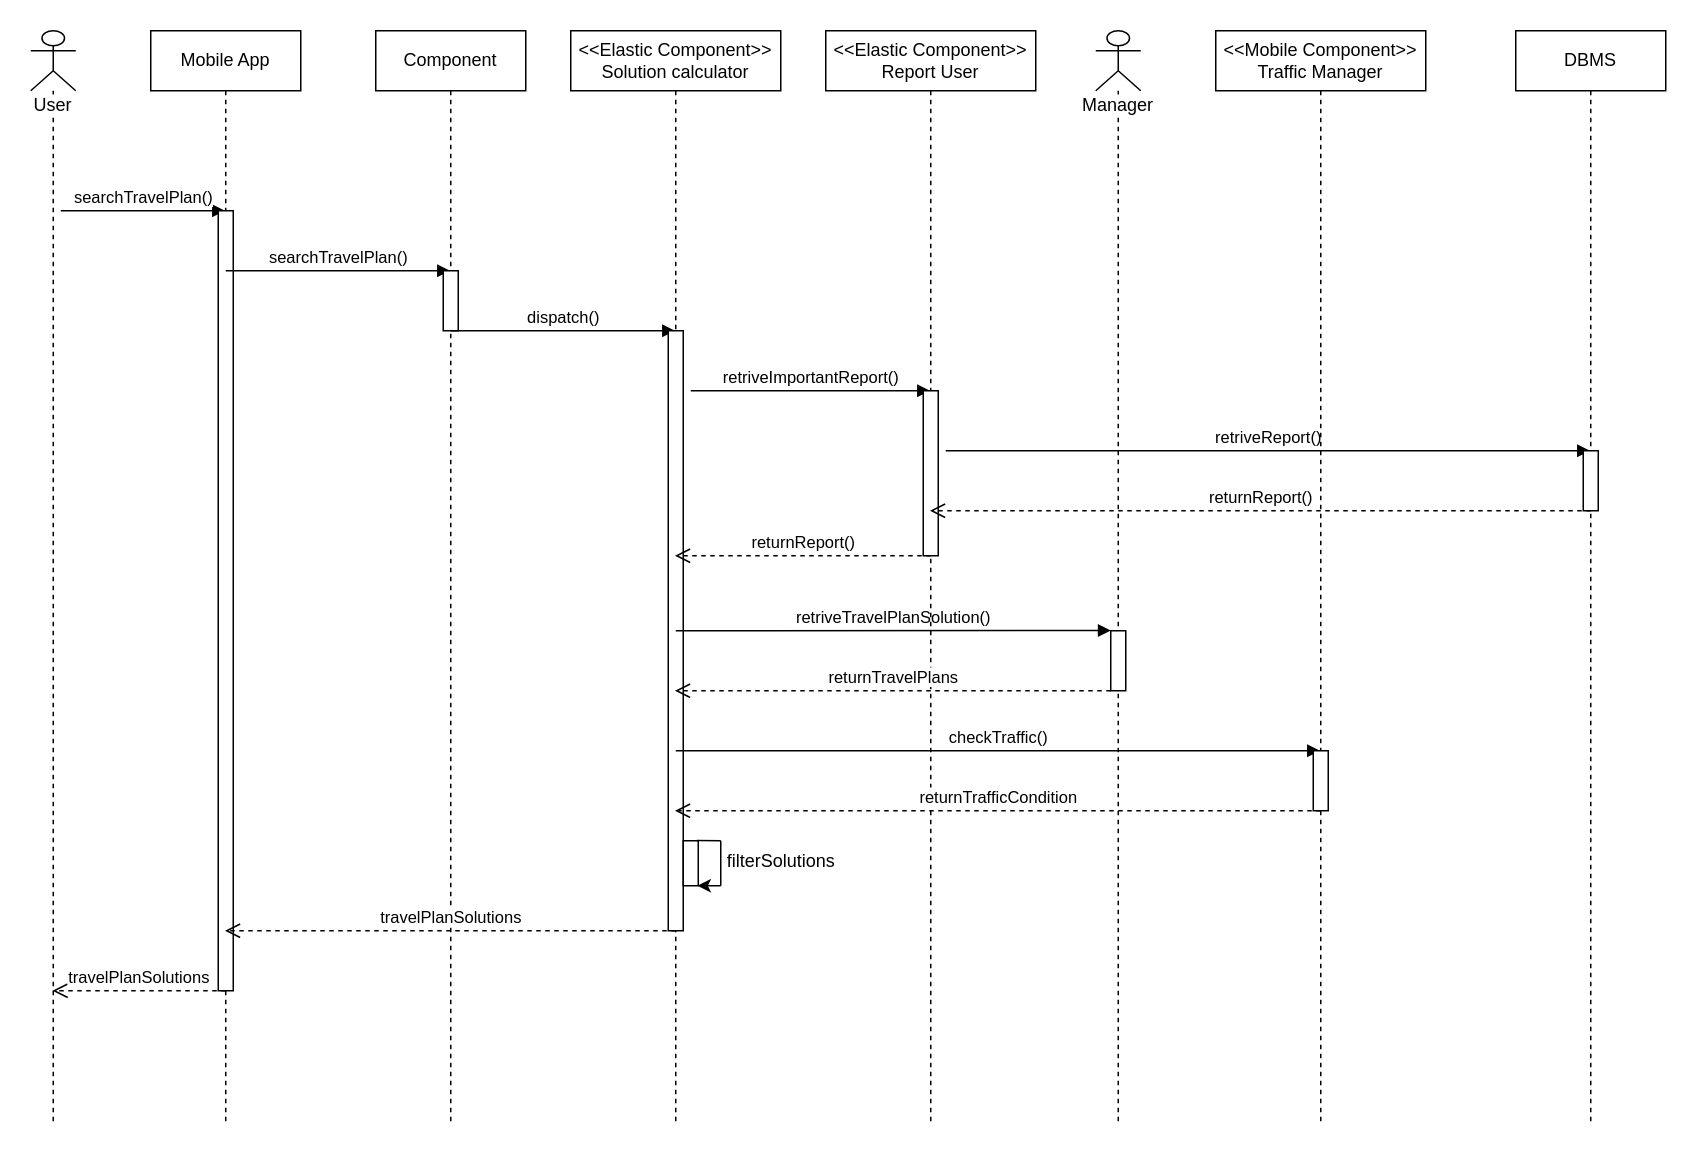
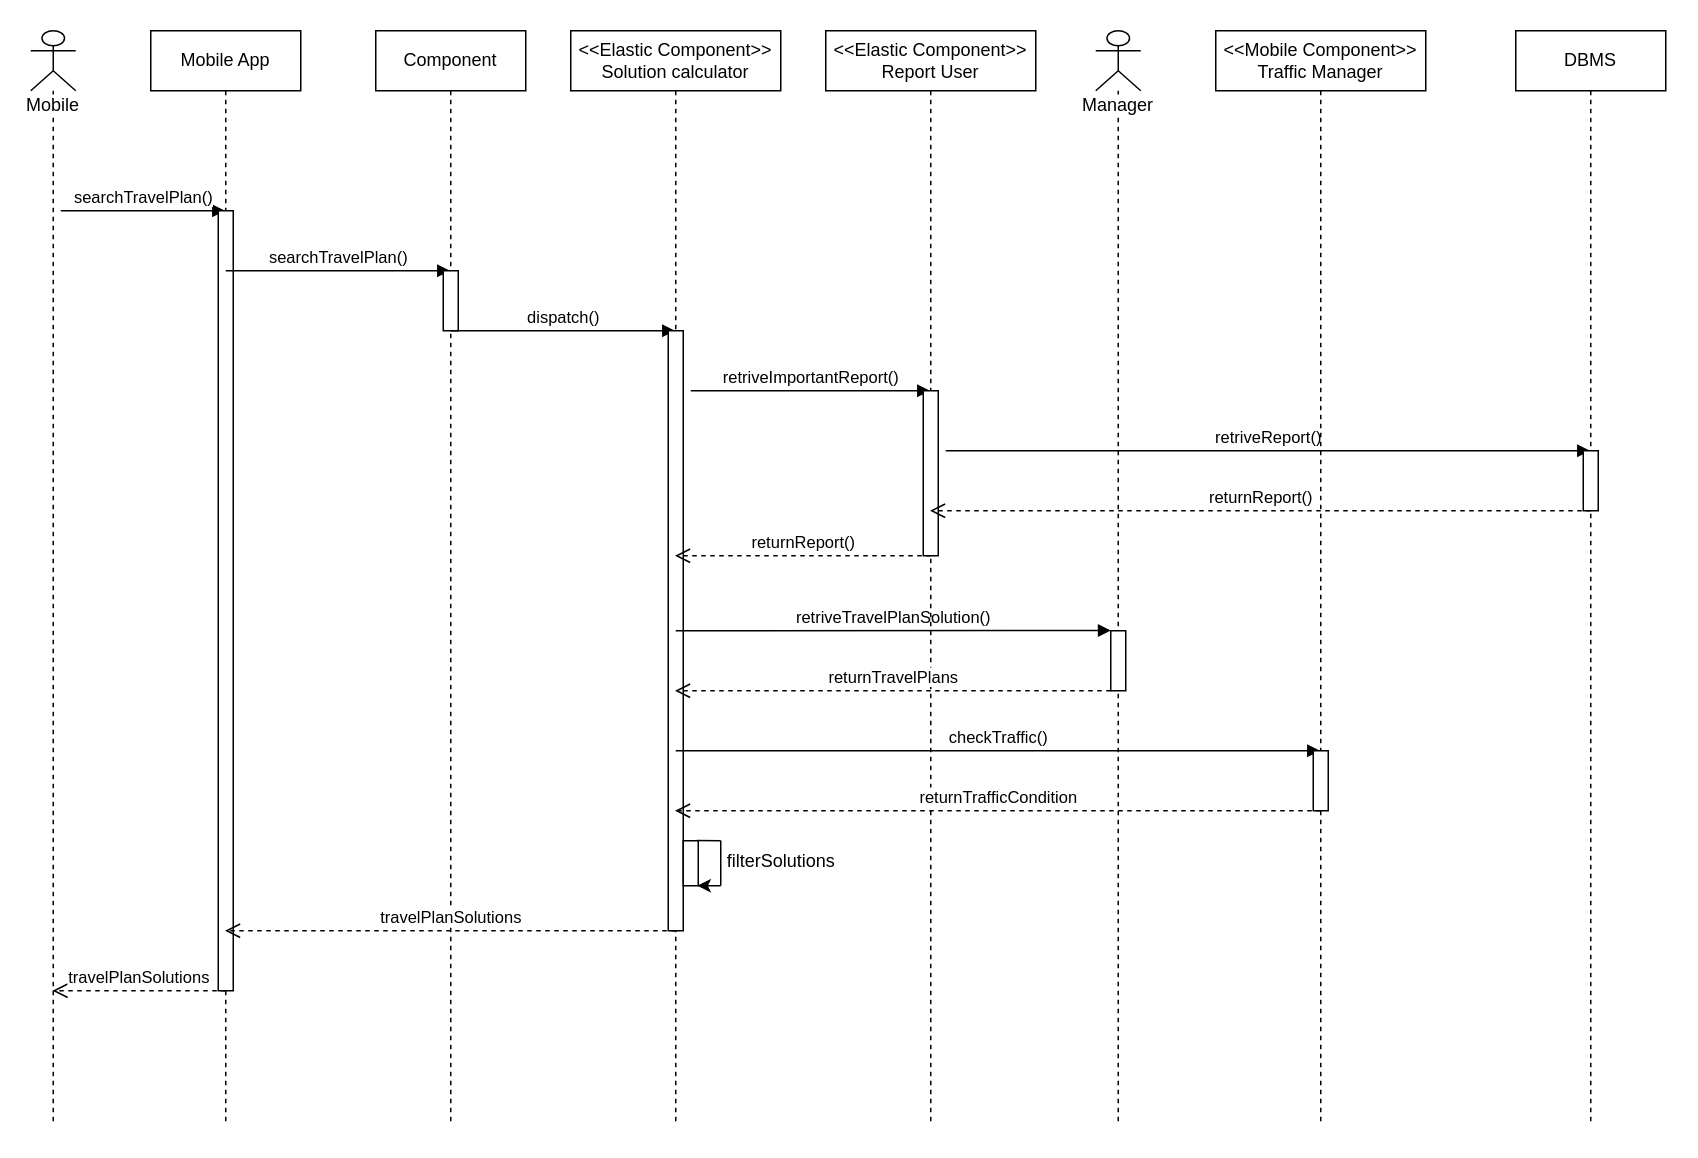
(53, 106) -> (53, 117)
